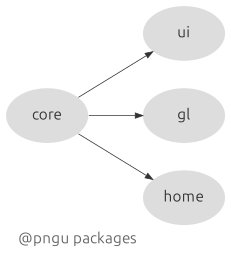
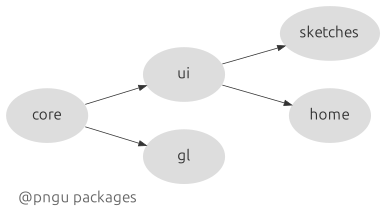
none -> (330, 33)
(112, 155) -> (253, 94)
